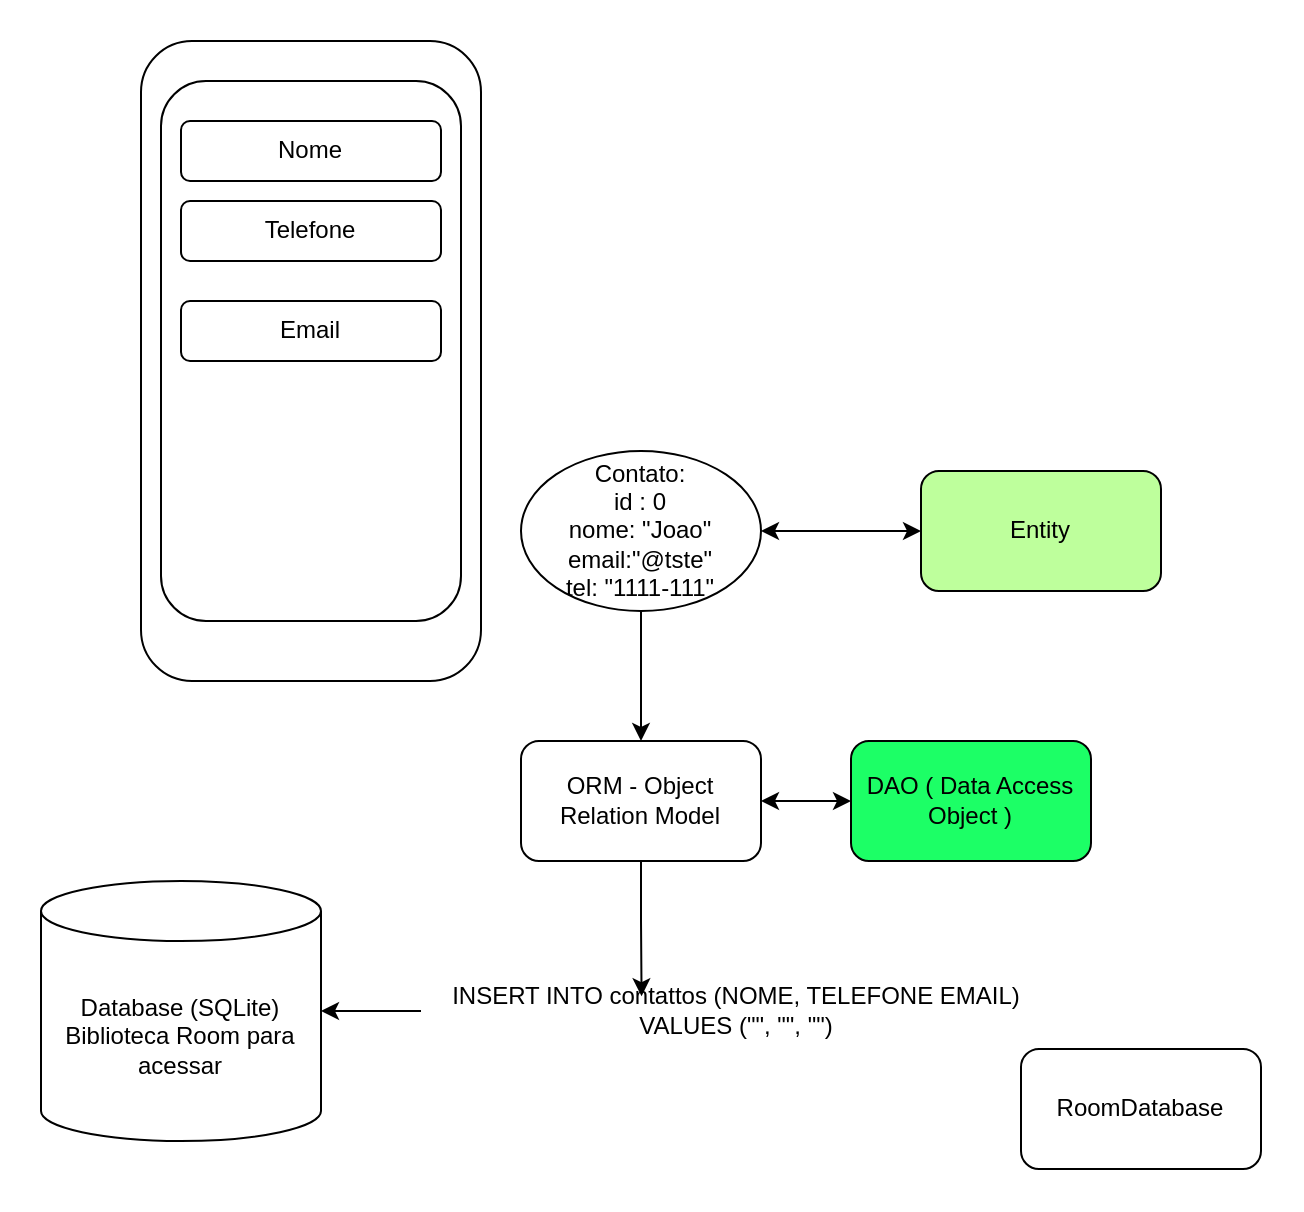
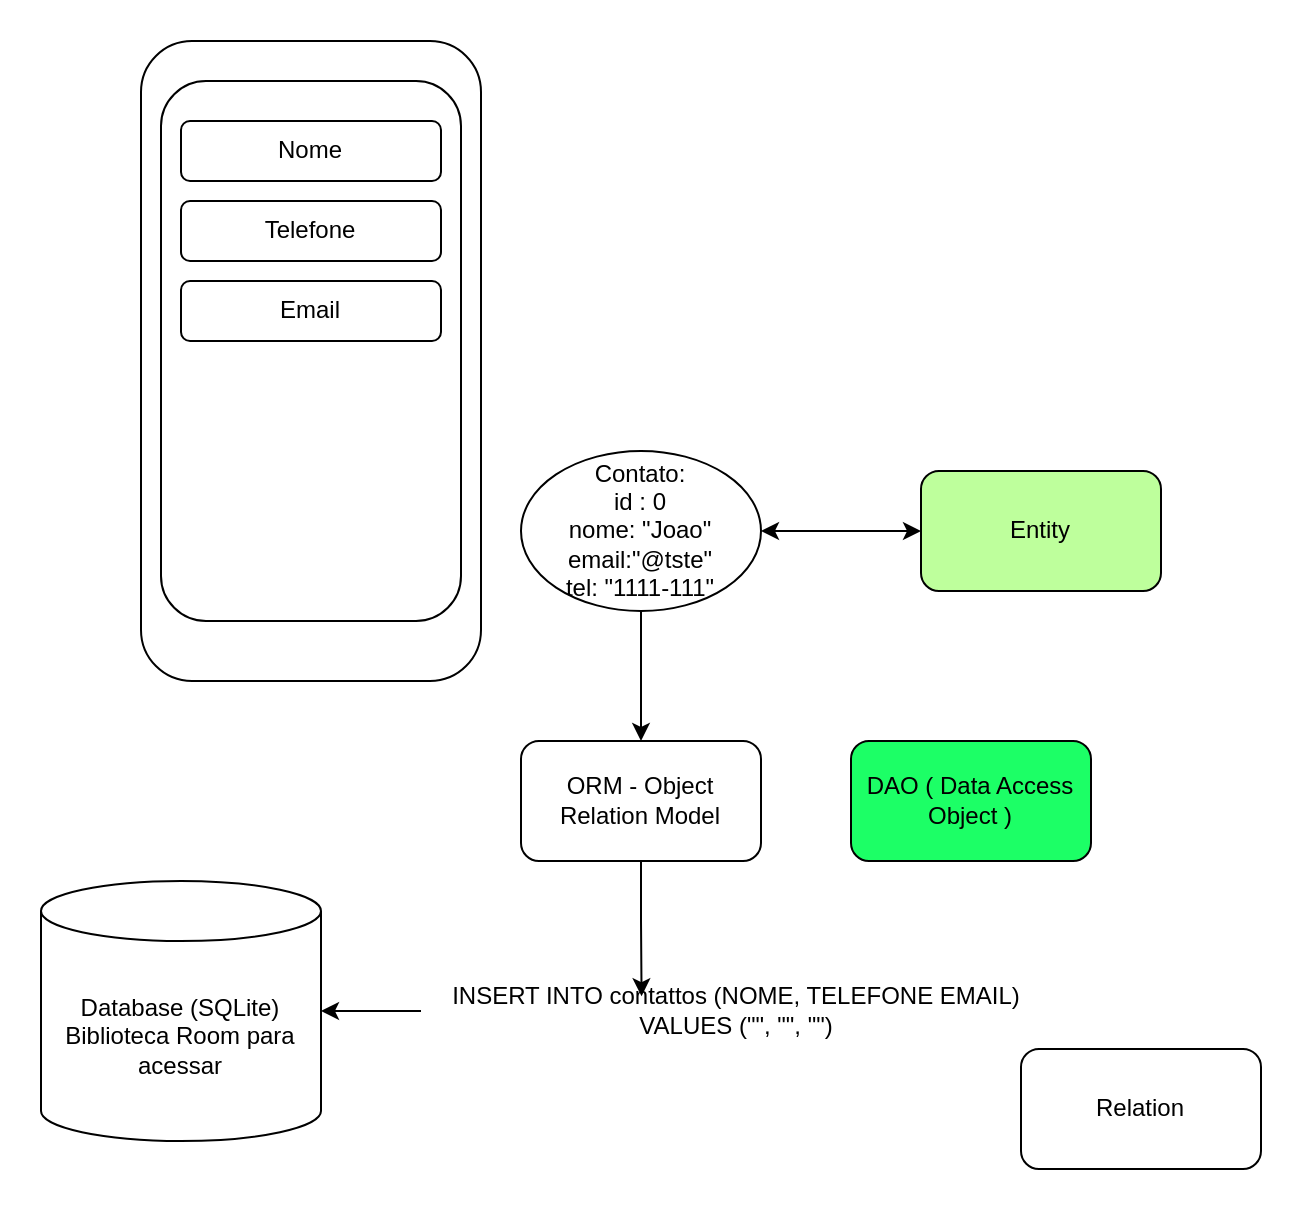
(311, 331) -> (311, 311)
(806, 801) -> none
(1141, 1109) -> (1141, 1109)
